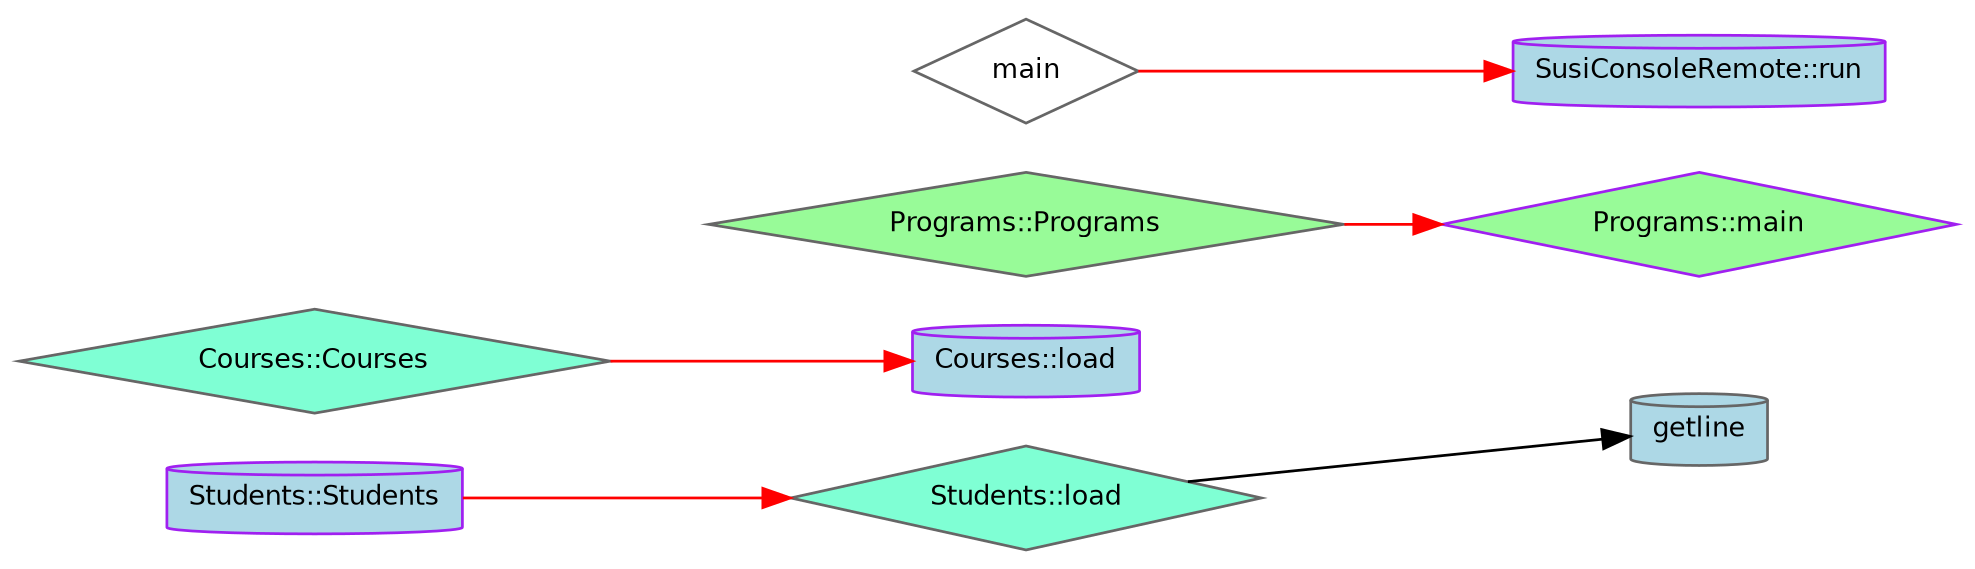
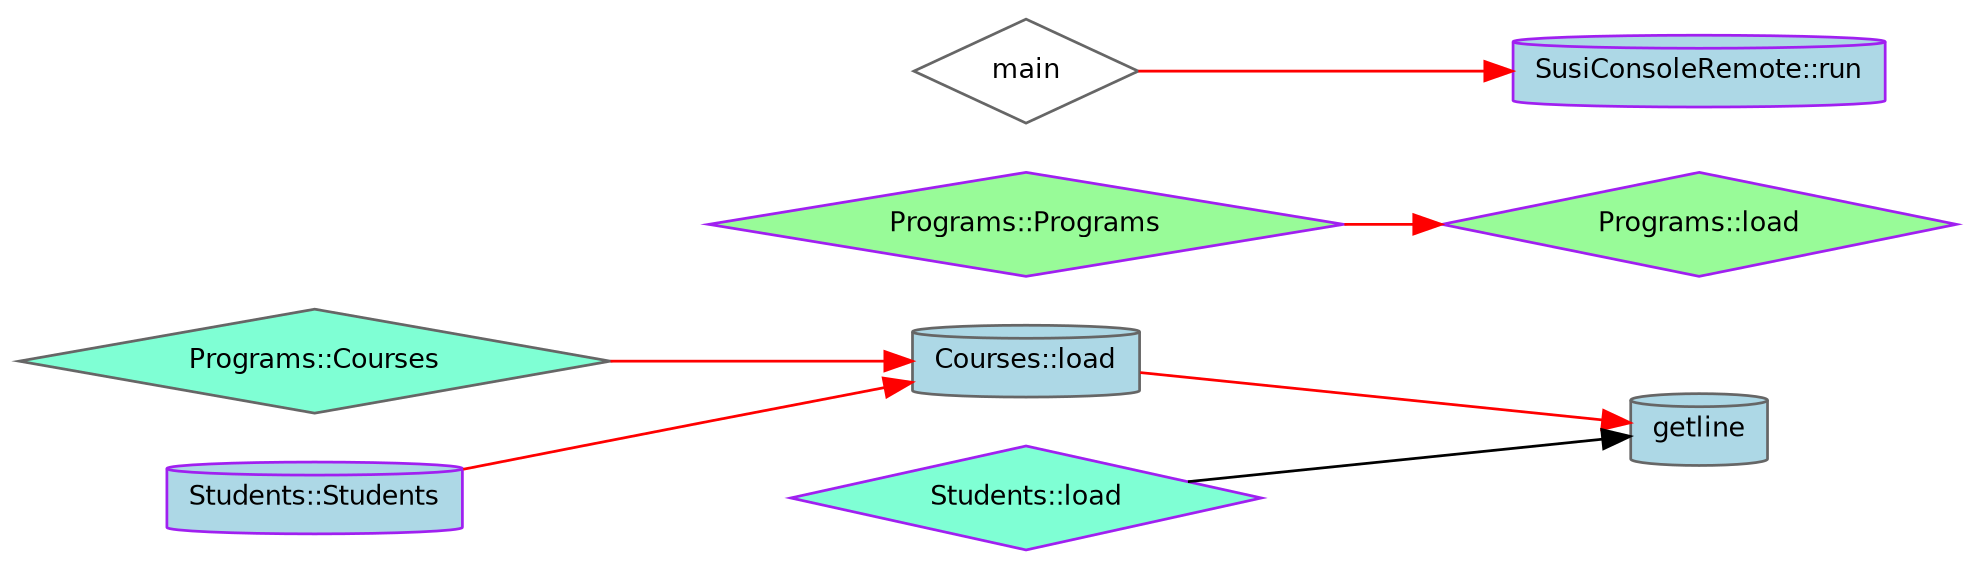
(1026, 224) -> (1026, 224)
(1699, 224) -> (1699, 224)
(315, 361) -> (315, 361)
(1026, 361) -> (1026, 361)
none -> (1371, 396)
(612, 498) -> (674, 428)
(1026, 498) -> (1026, 498)
